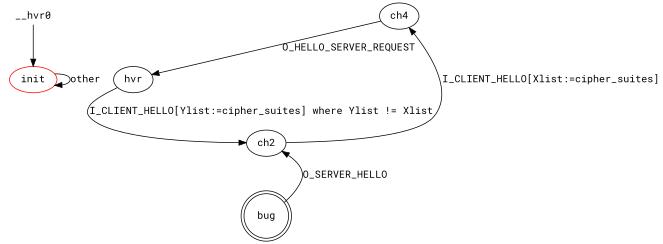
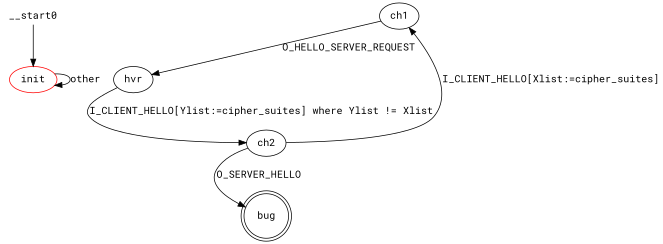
(33, 16) -> (33, 16)
(399, 16) -> (399, 16)
(302, 179) -> (215, 173)
